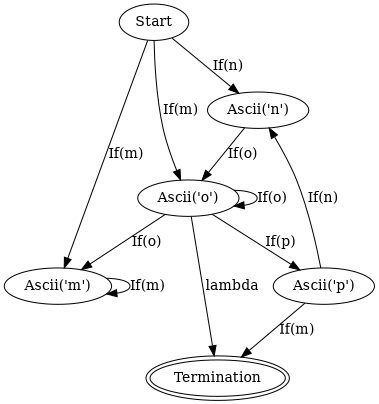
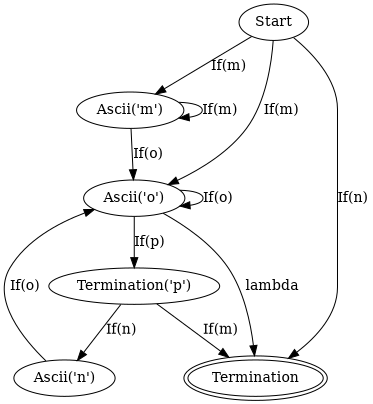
(201, 62) -> (337, 195)
(128, 239) -> (132, 149)
(324, 286) -> (134, 286)
